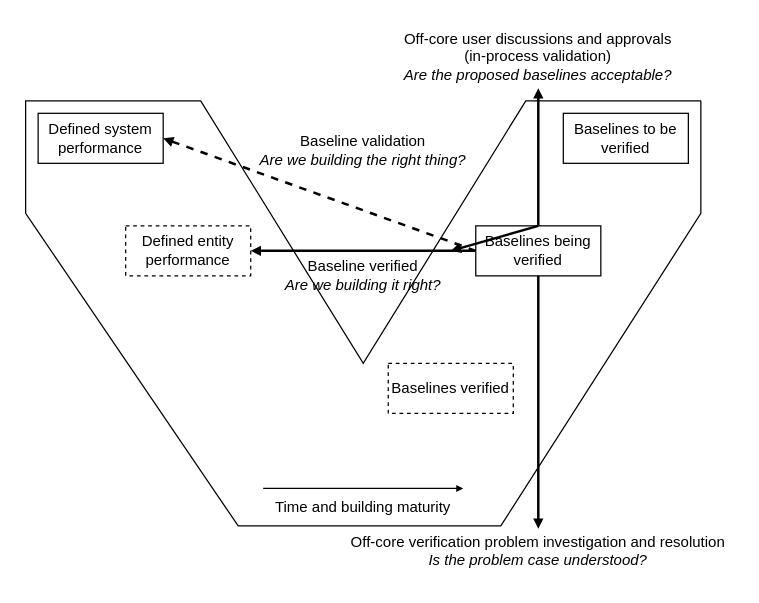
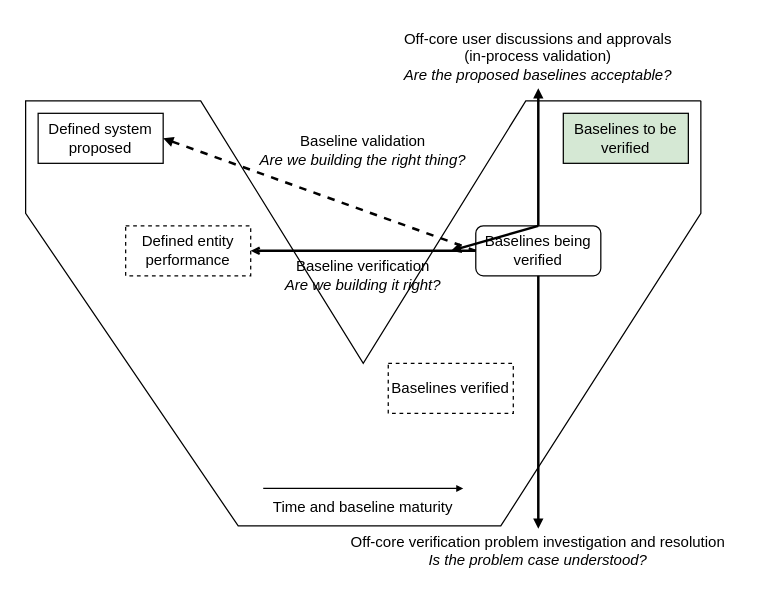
(101, 138) -> (101, 138)
(626, 138) -> (626, 138)
(261, 251) -> (260, 251)
(538, 251) -> (538, 251)
(363, 276) -> (363, 276)
(363, 507) -> (363, 507)
